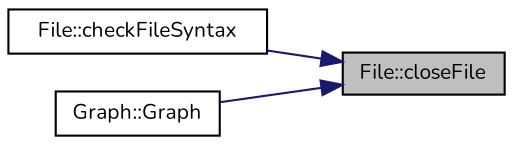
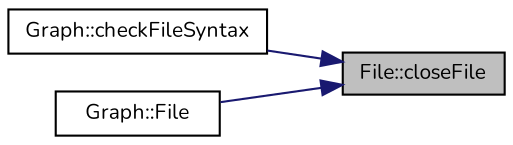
(138, 32) -> (138, 32)
(138, 114) -> (138, 114)
